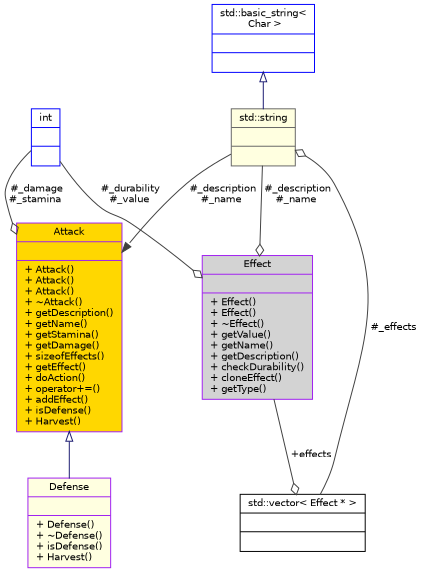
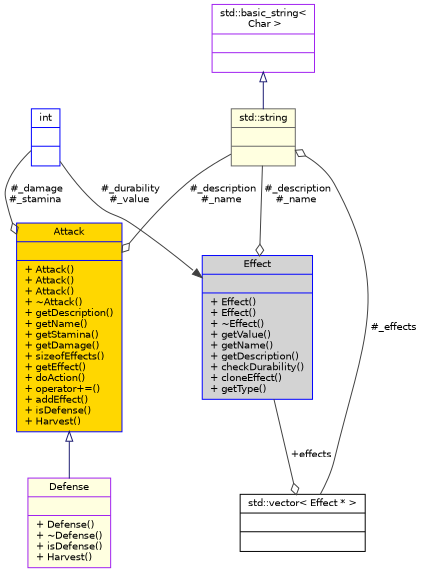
(263, 38) -> (263, 38)
(176, 193) -> (176, 193)
(123, 219) -> (123, 219)
(69, 327) -> (69, 327)
(257, 327) -> (257, 327)
